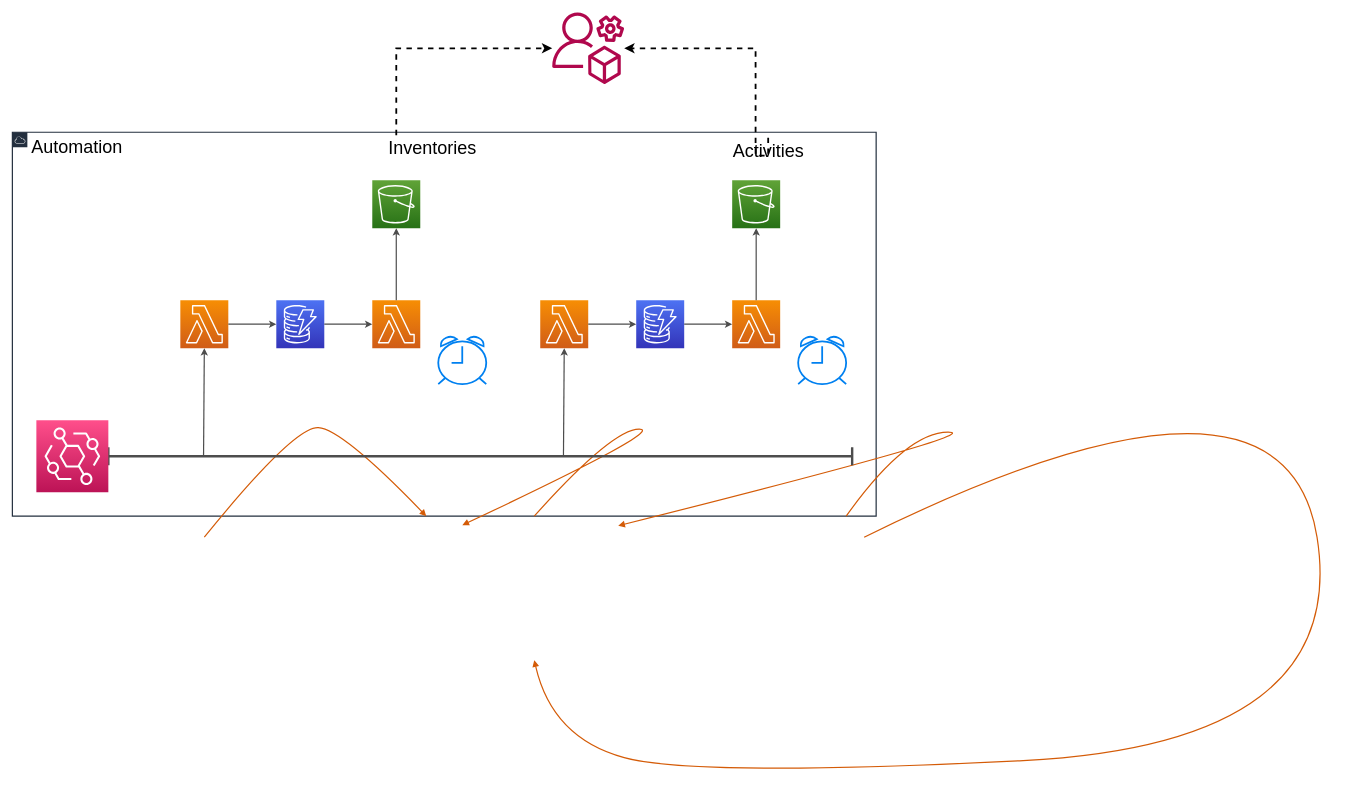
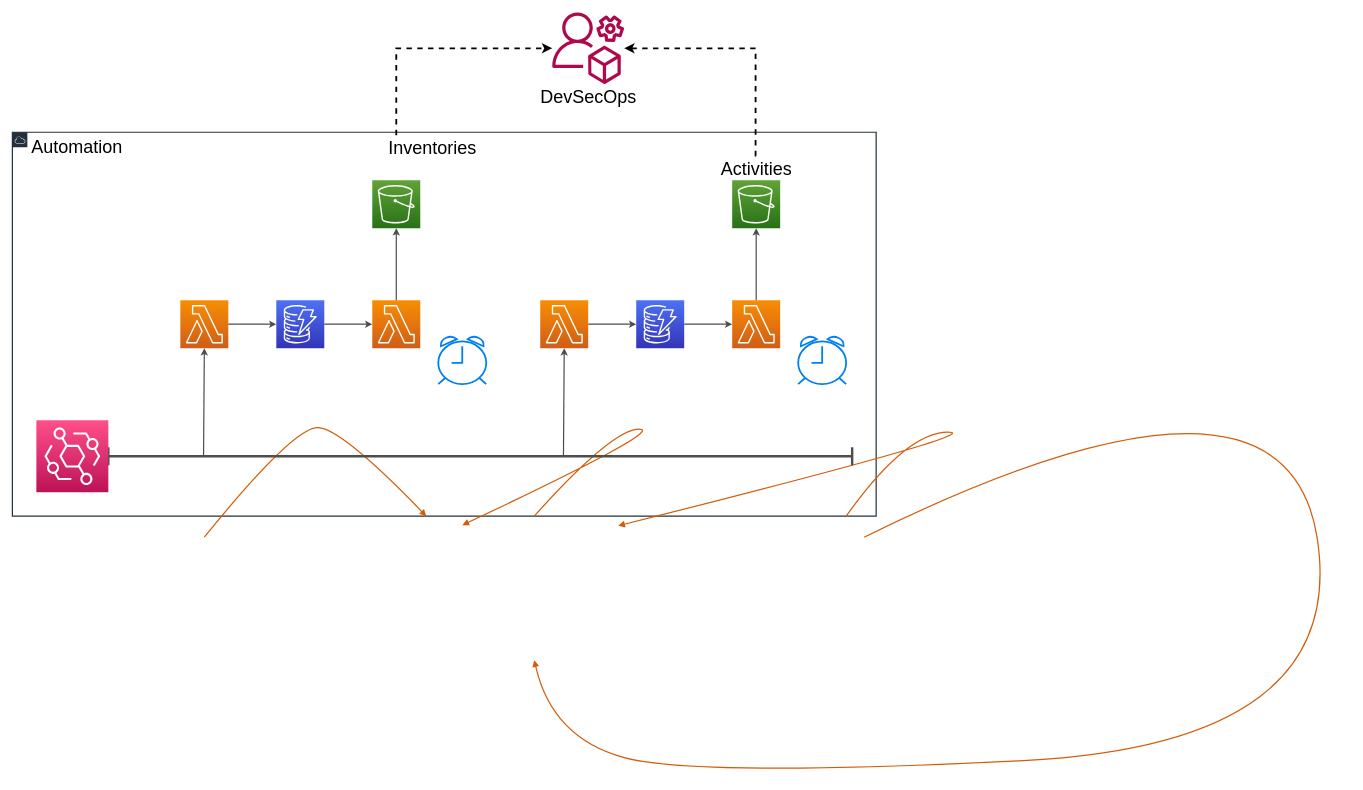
none -> (588, 96)
(768, 150) -> (756, 168)
